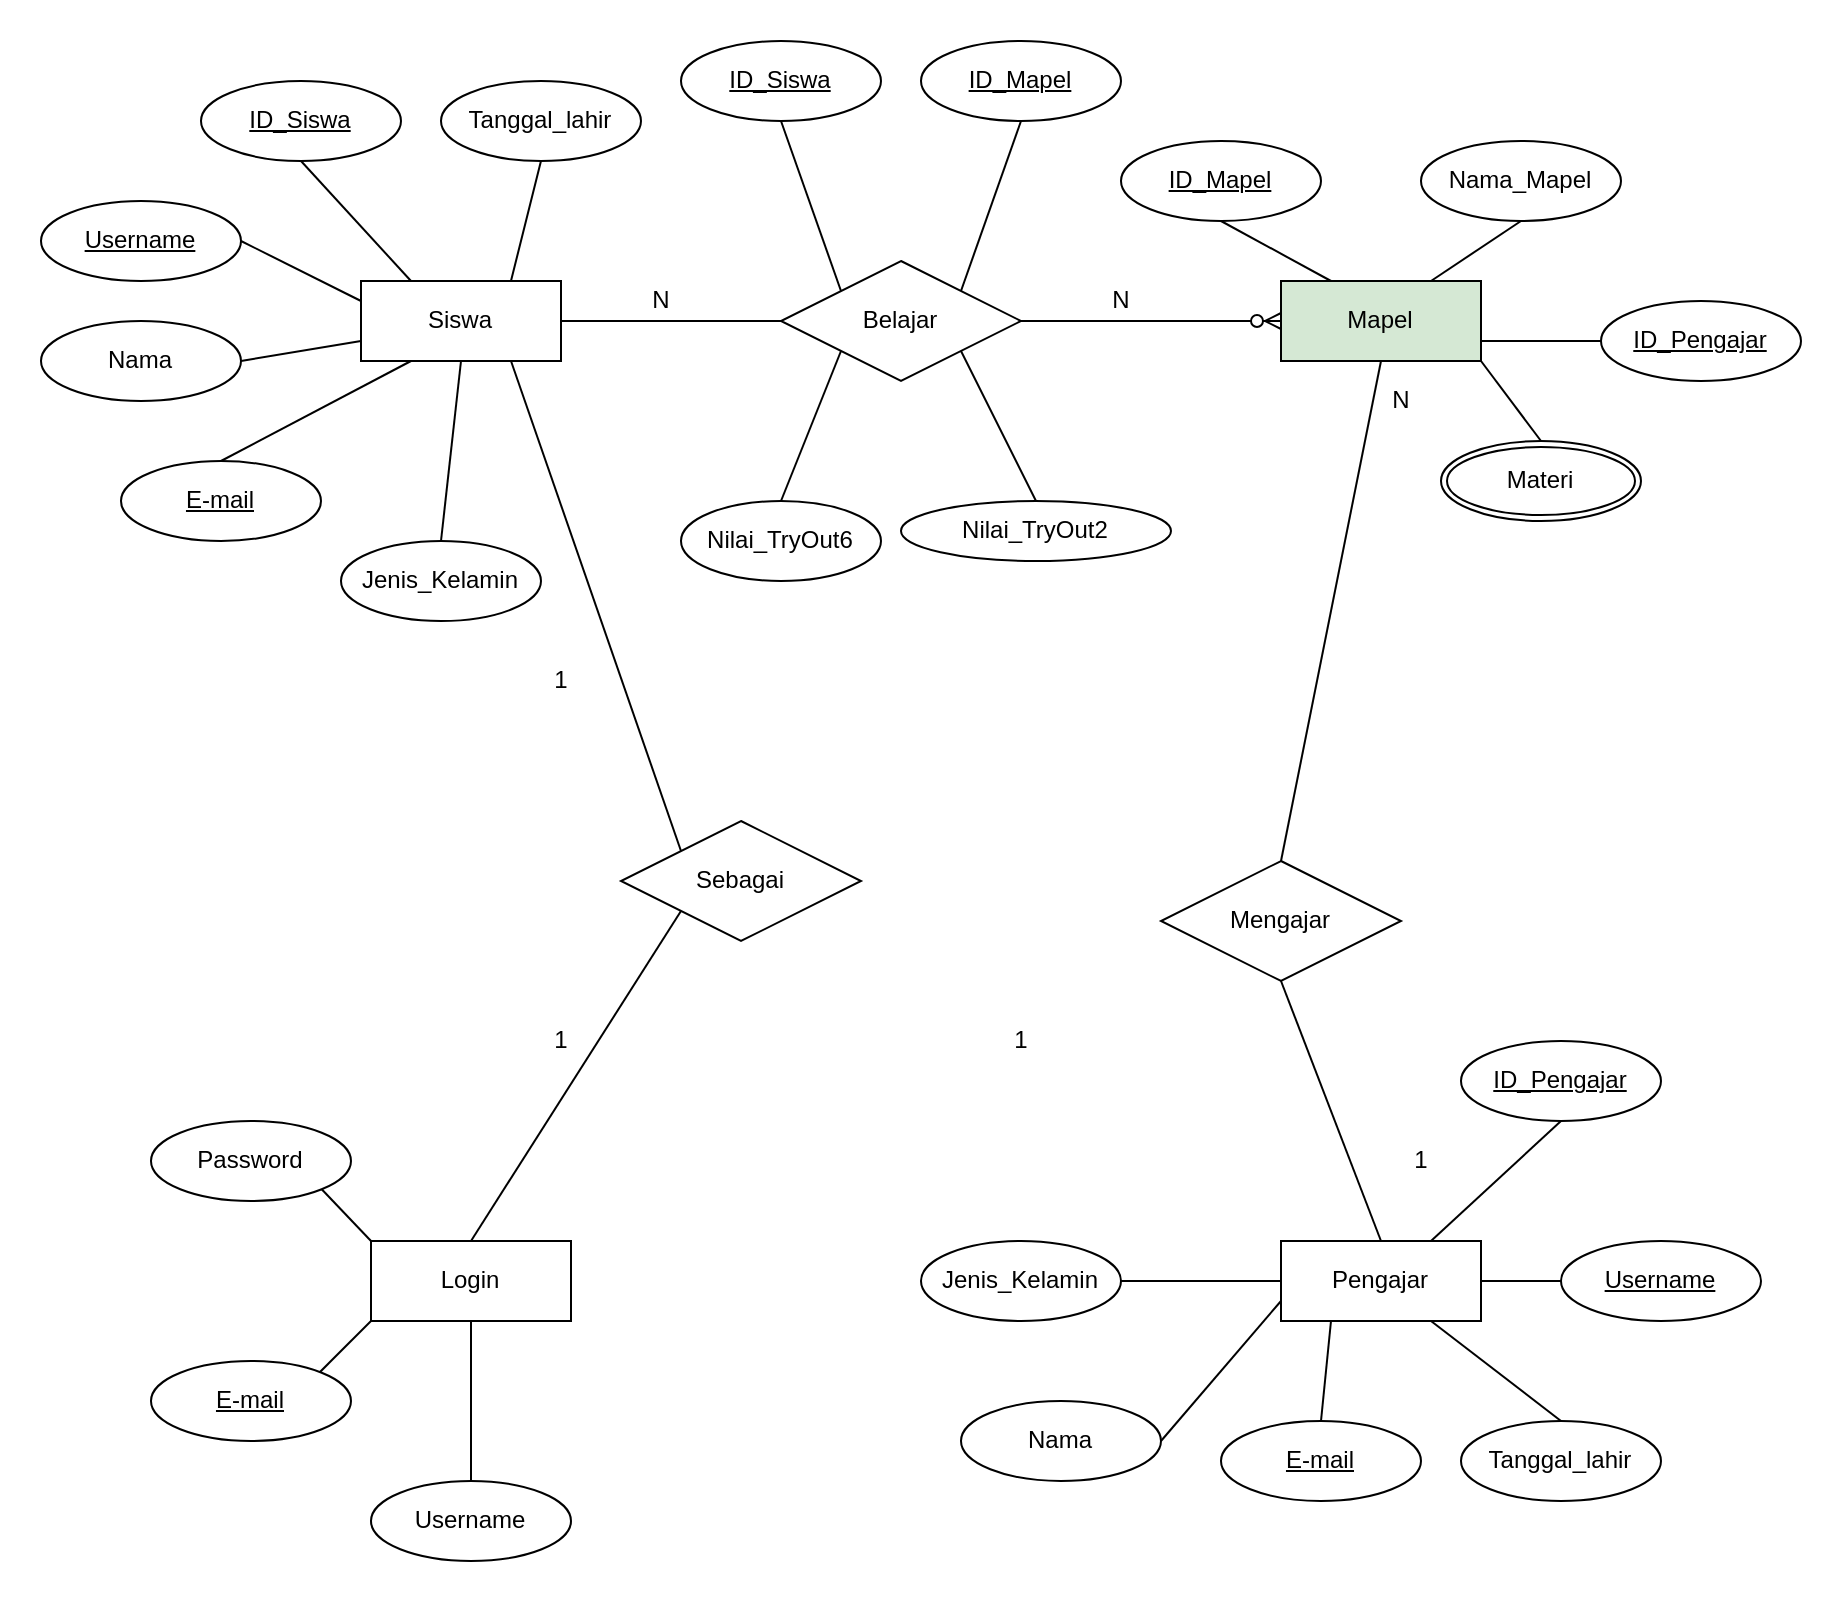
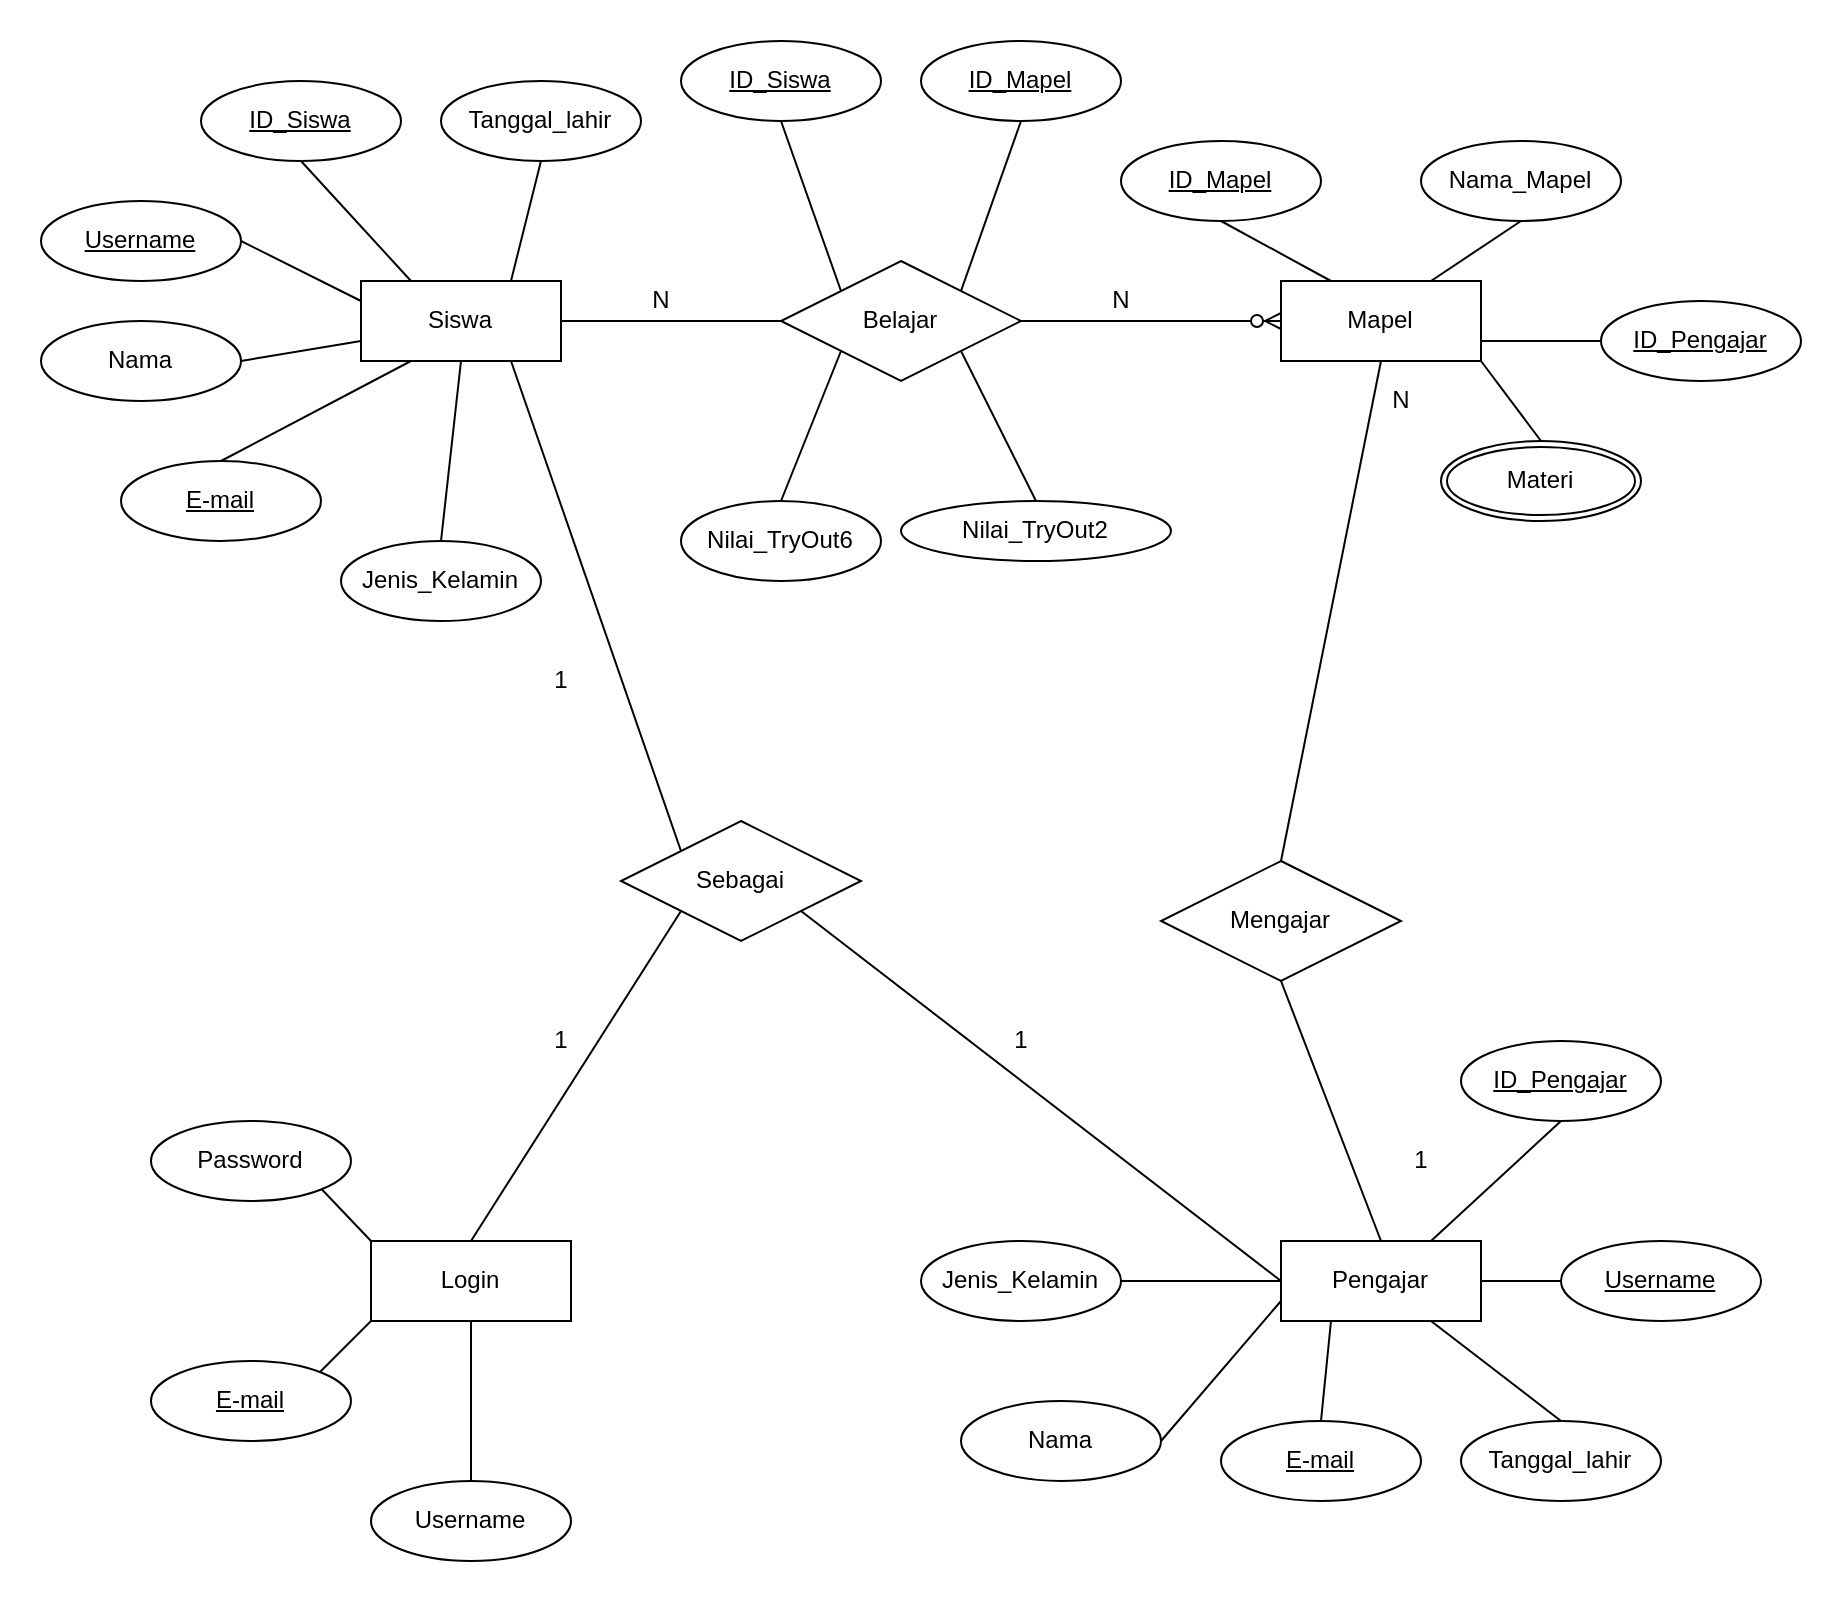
(1381, 321) -> (1381, 321)
none -> (1039, 1094)
